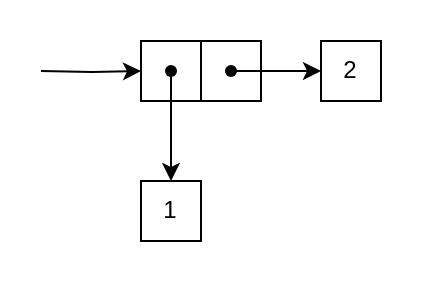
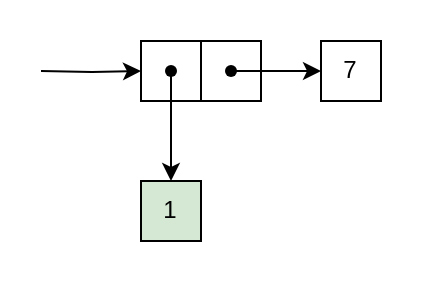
(351, 71) -> (351, 71)
(171, 211) -> (171, 211)
